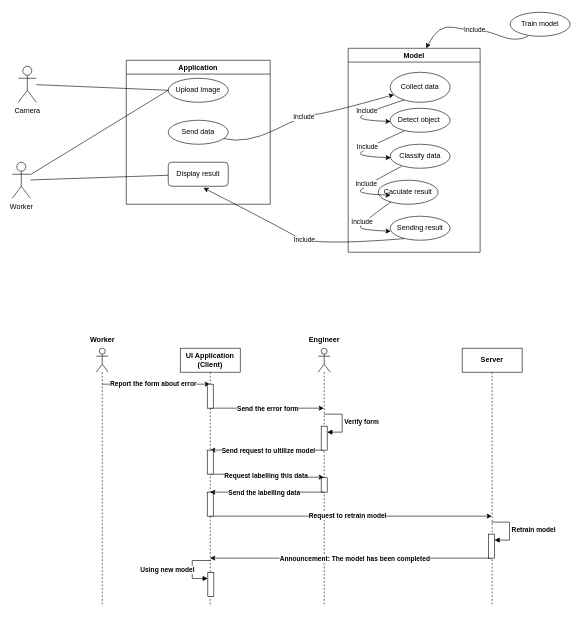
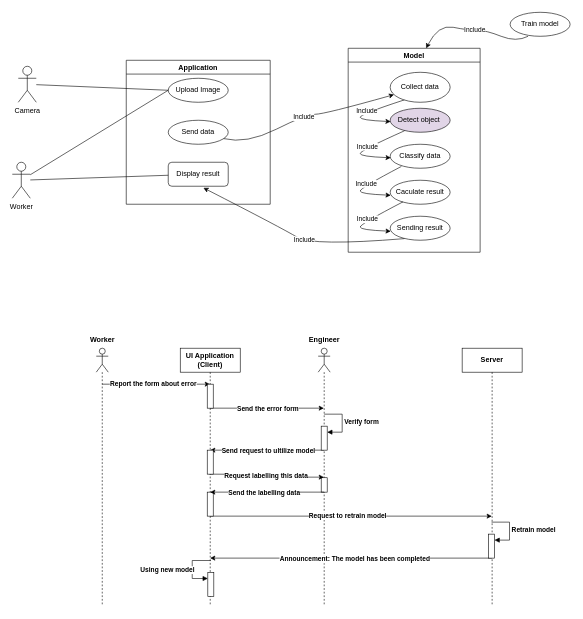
(420, 120) -> (420, 120)
(408, 192) -> (420, 192)
